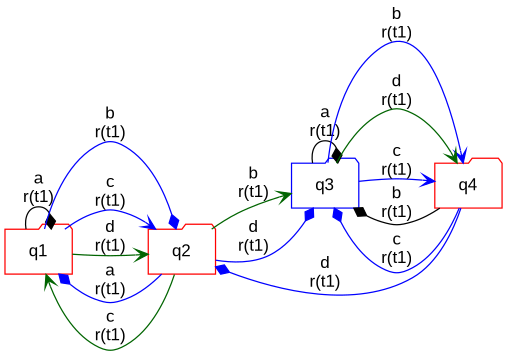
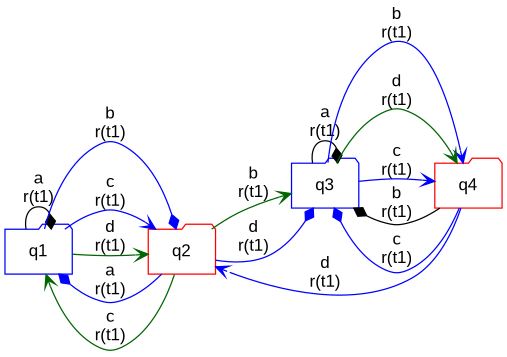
(39, 252) -> (39, 252)
(364, 293) -> (364, 293)
